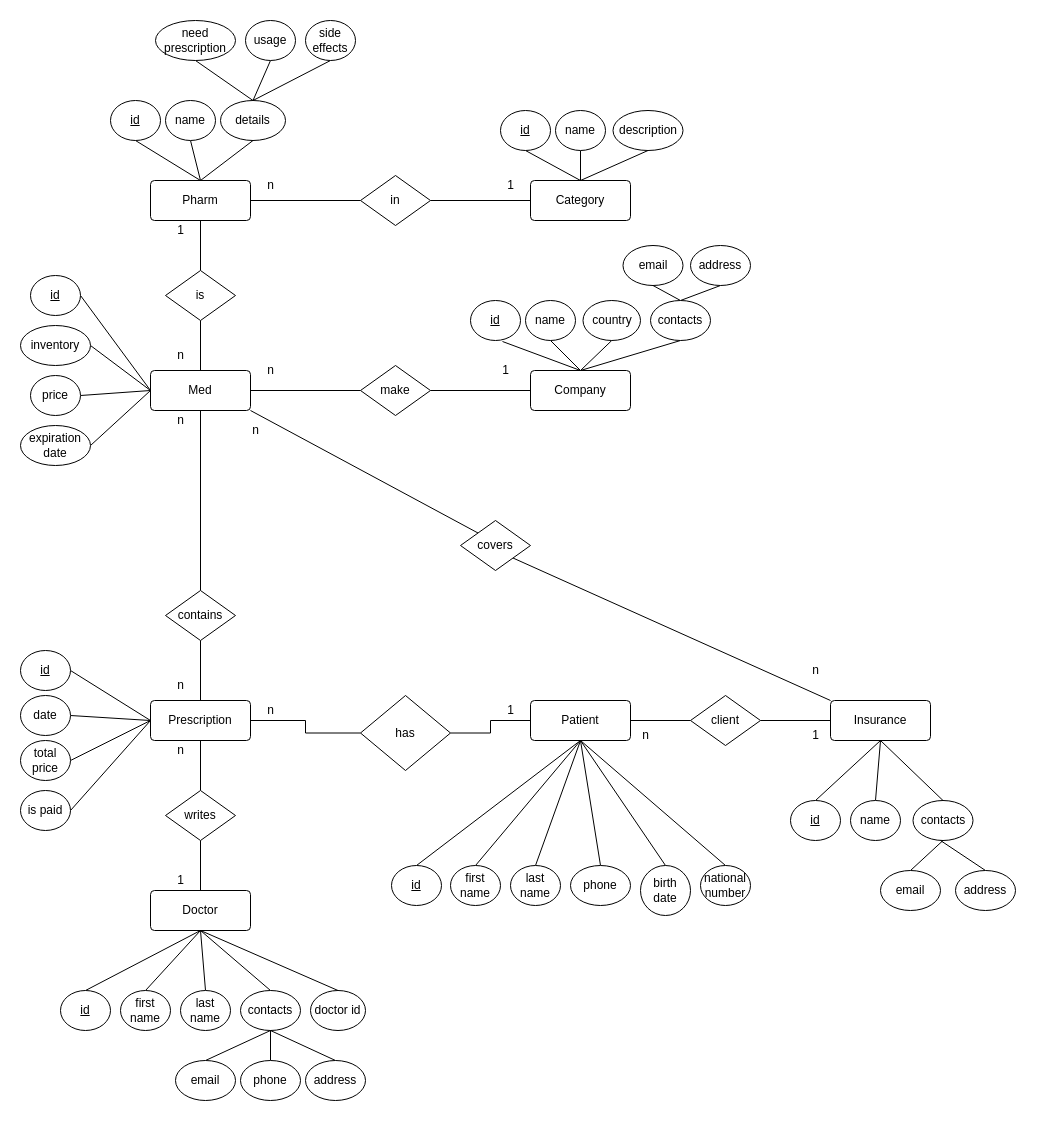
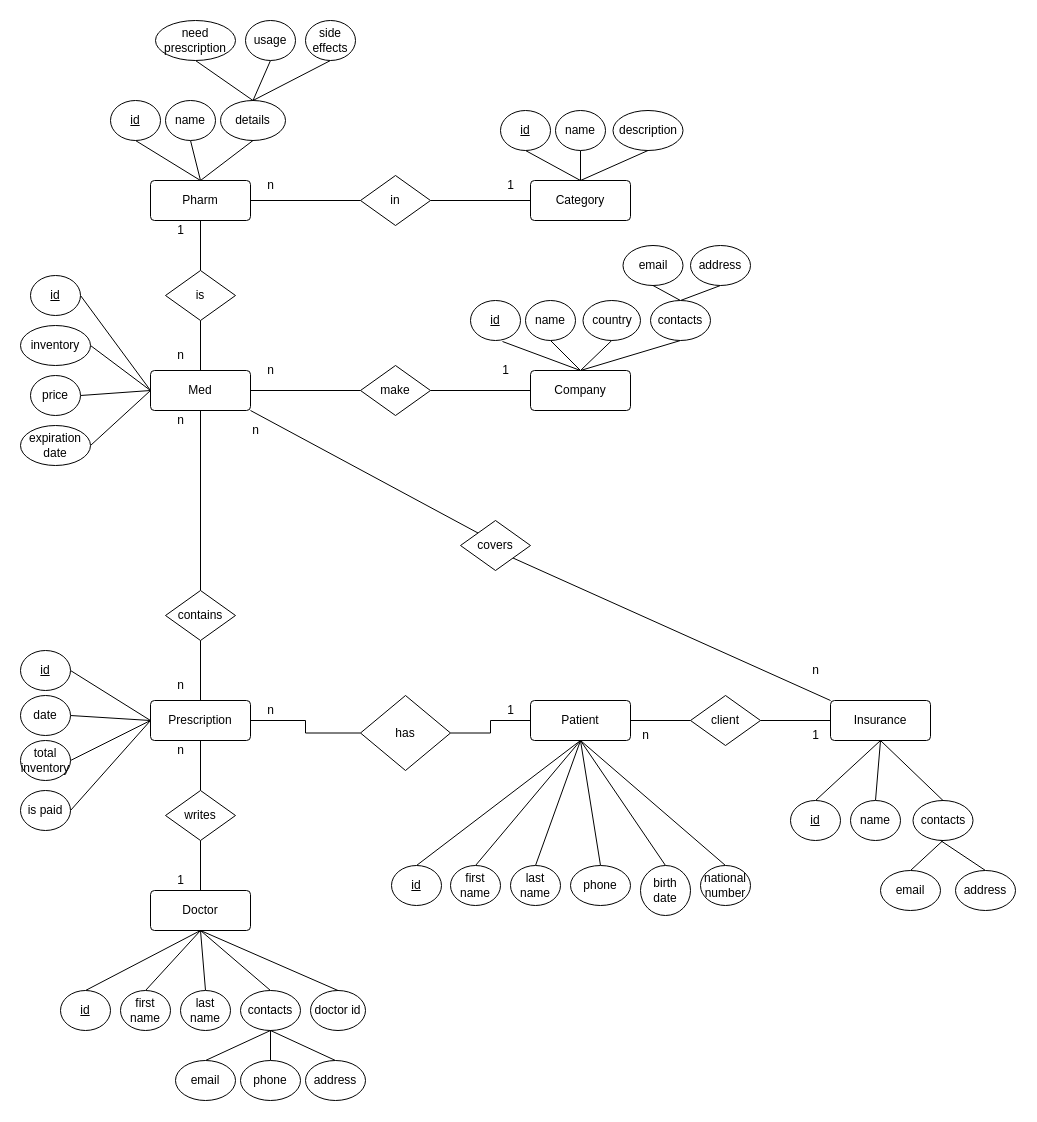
(46, 761) -> (46, 761)
